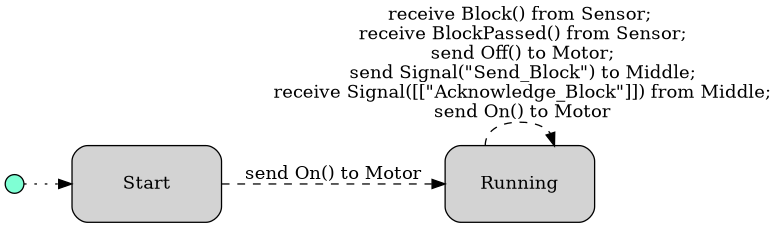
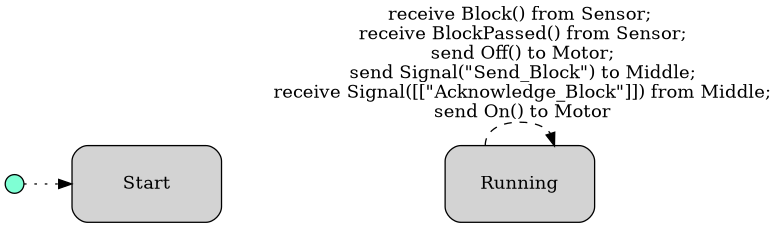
(327, 184) -> none
